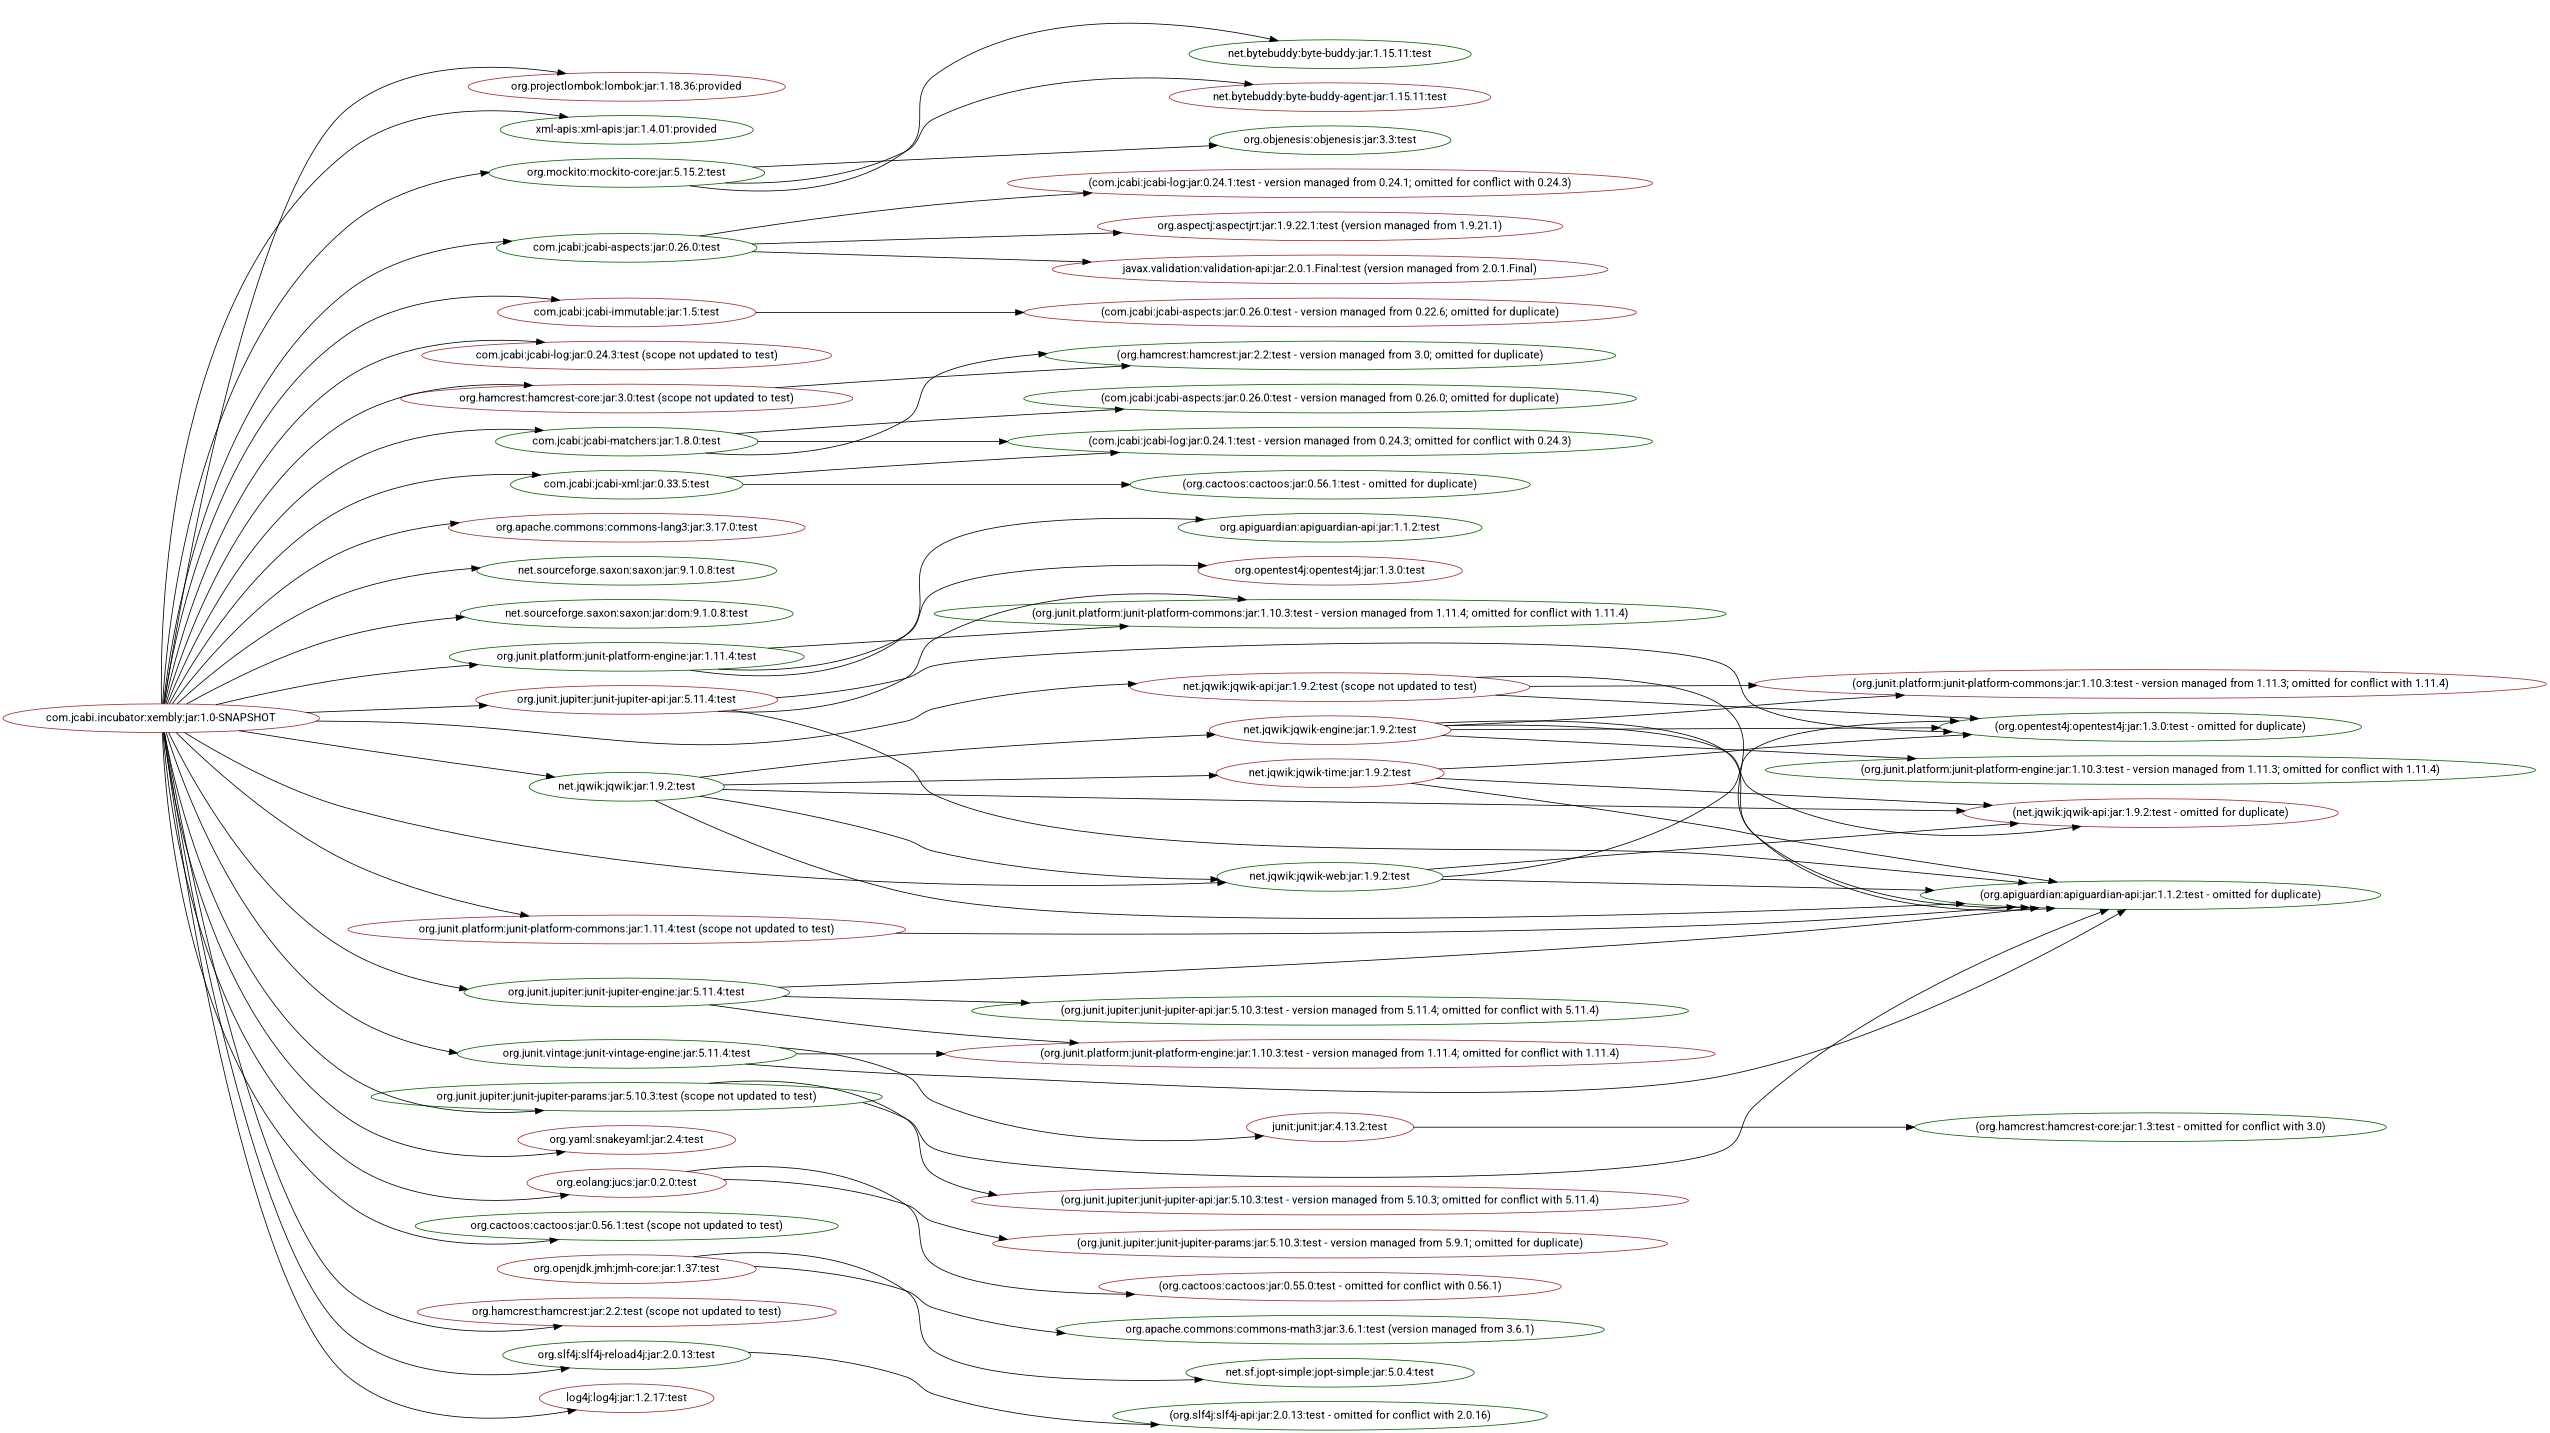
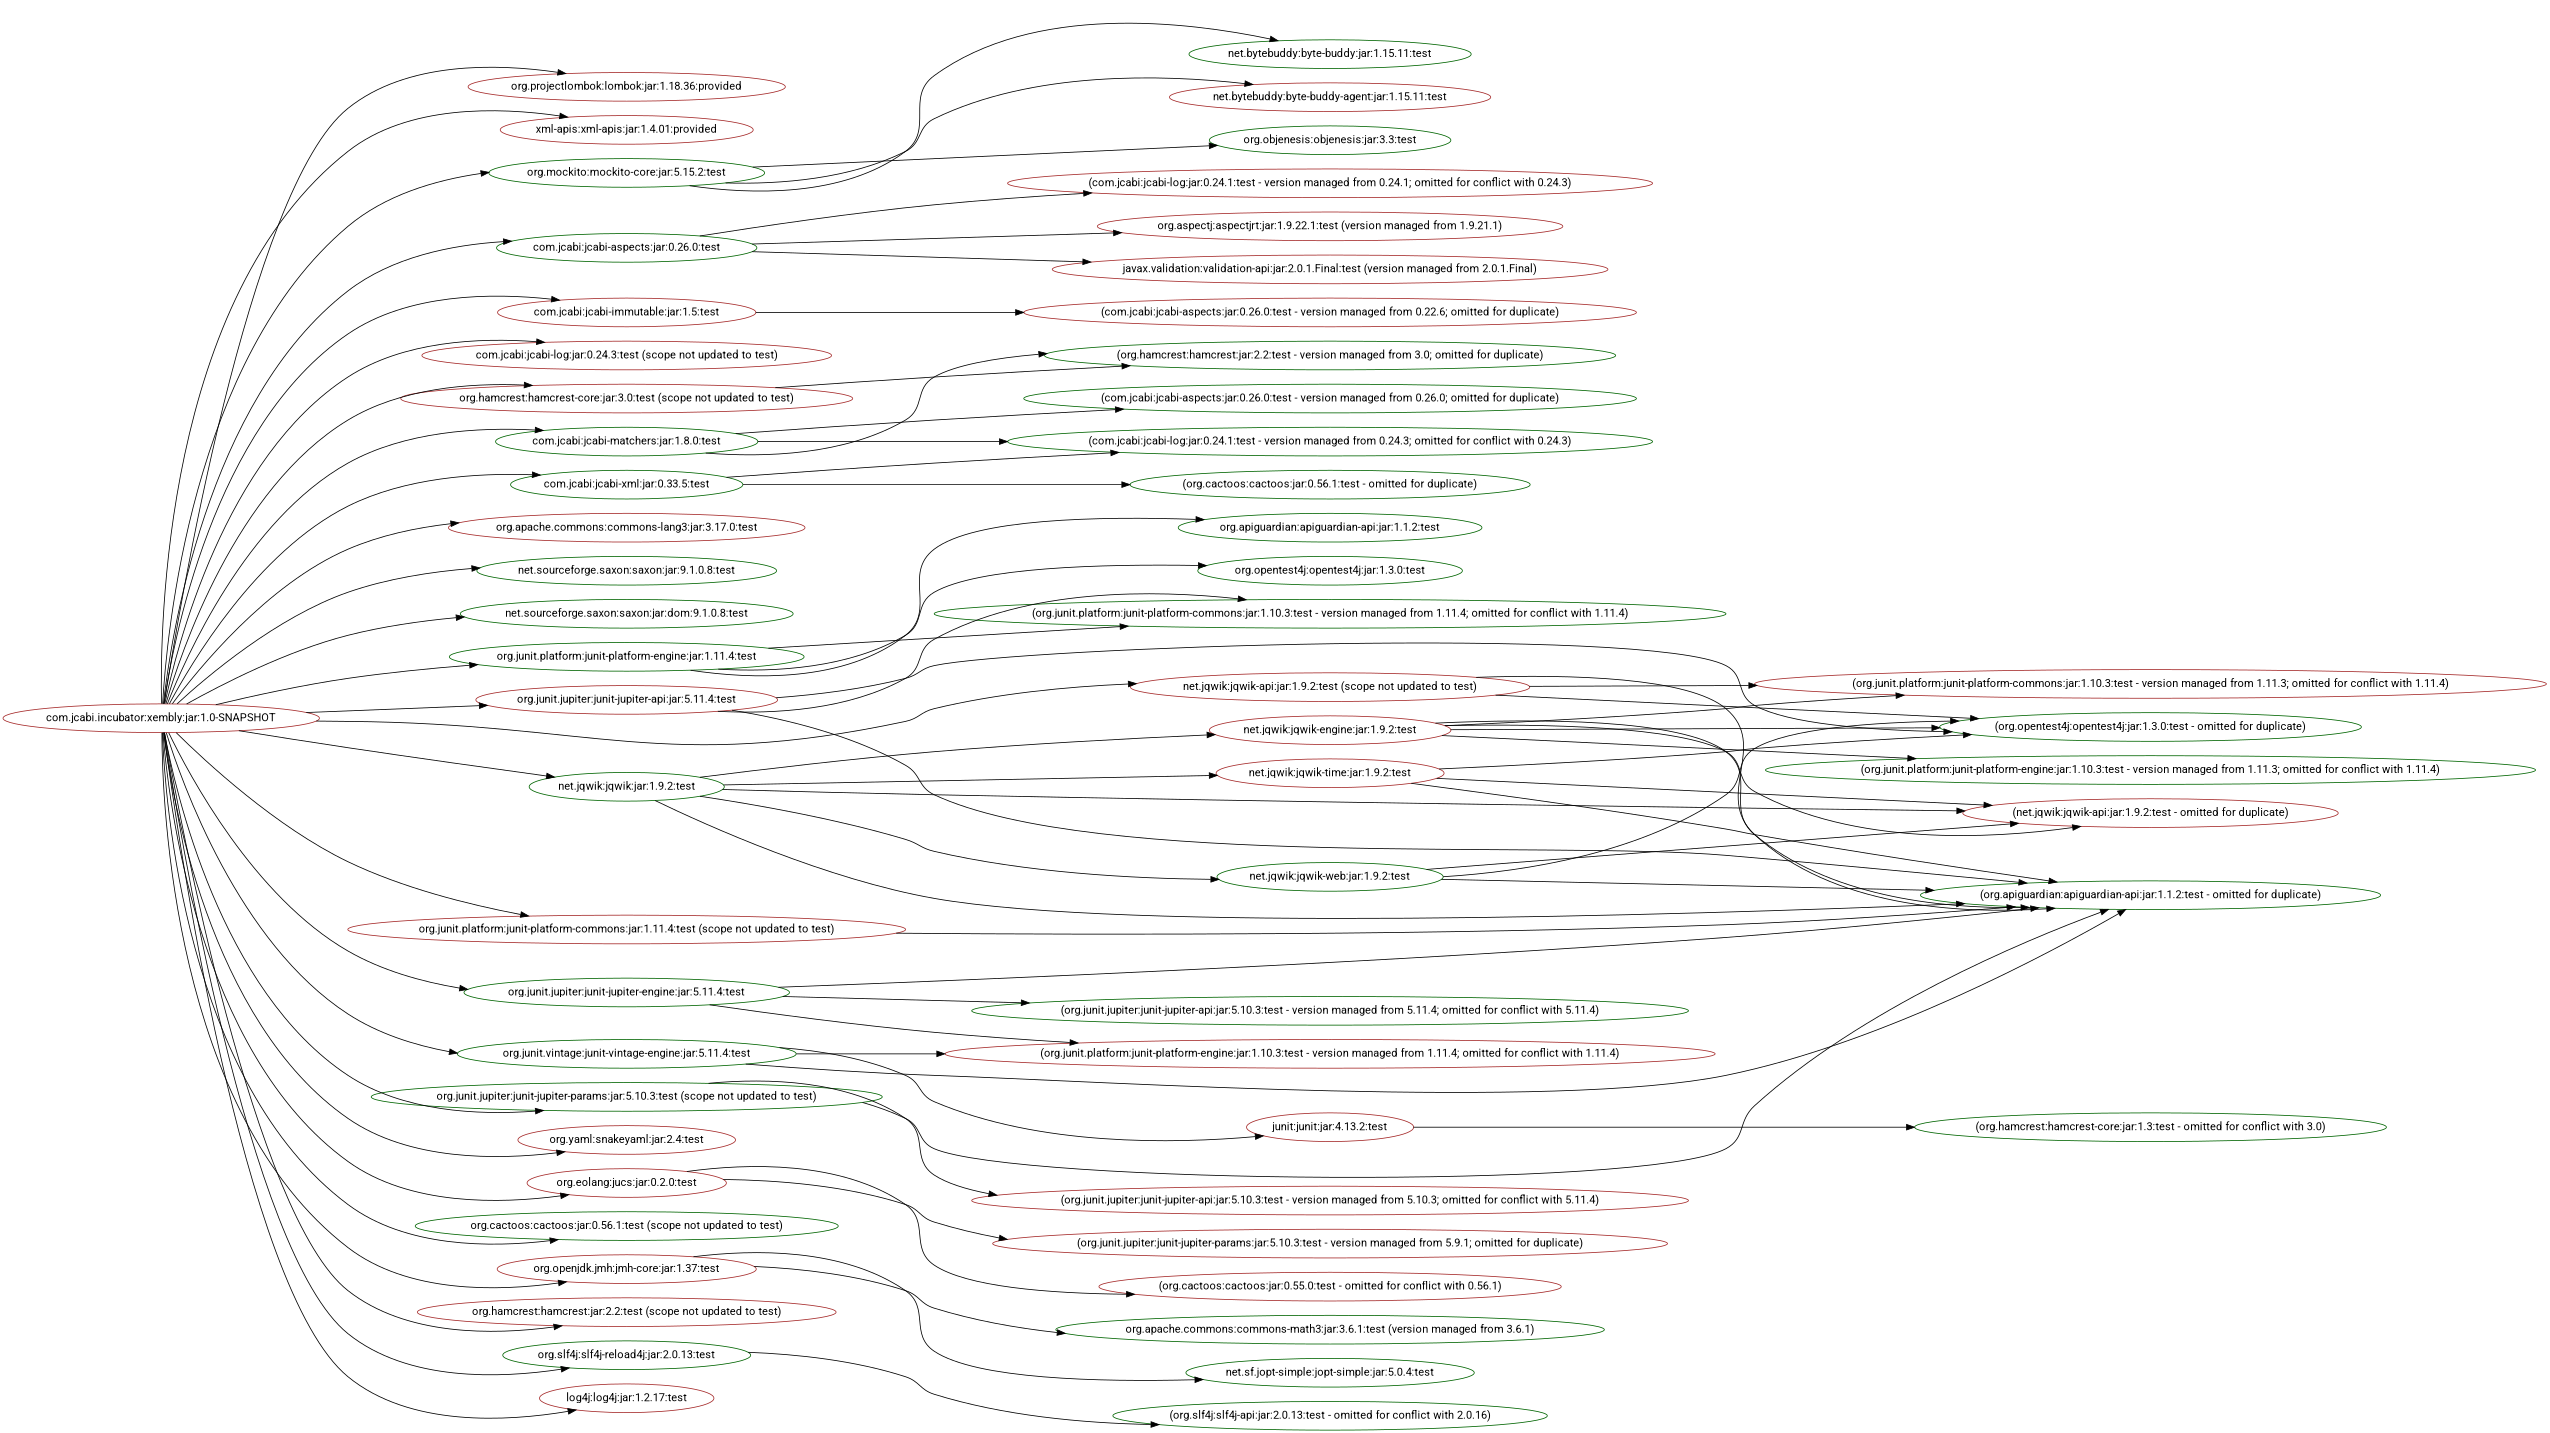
(627, 130) -> (627, 130)
(1330, 571) -> (1330, 571)
(690, 868) -> (262, 1146)
